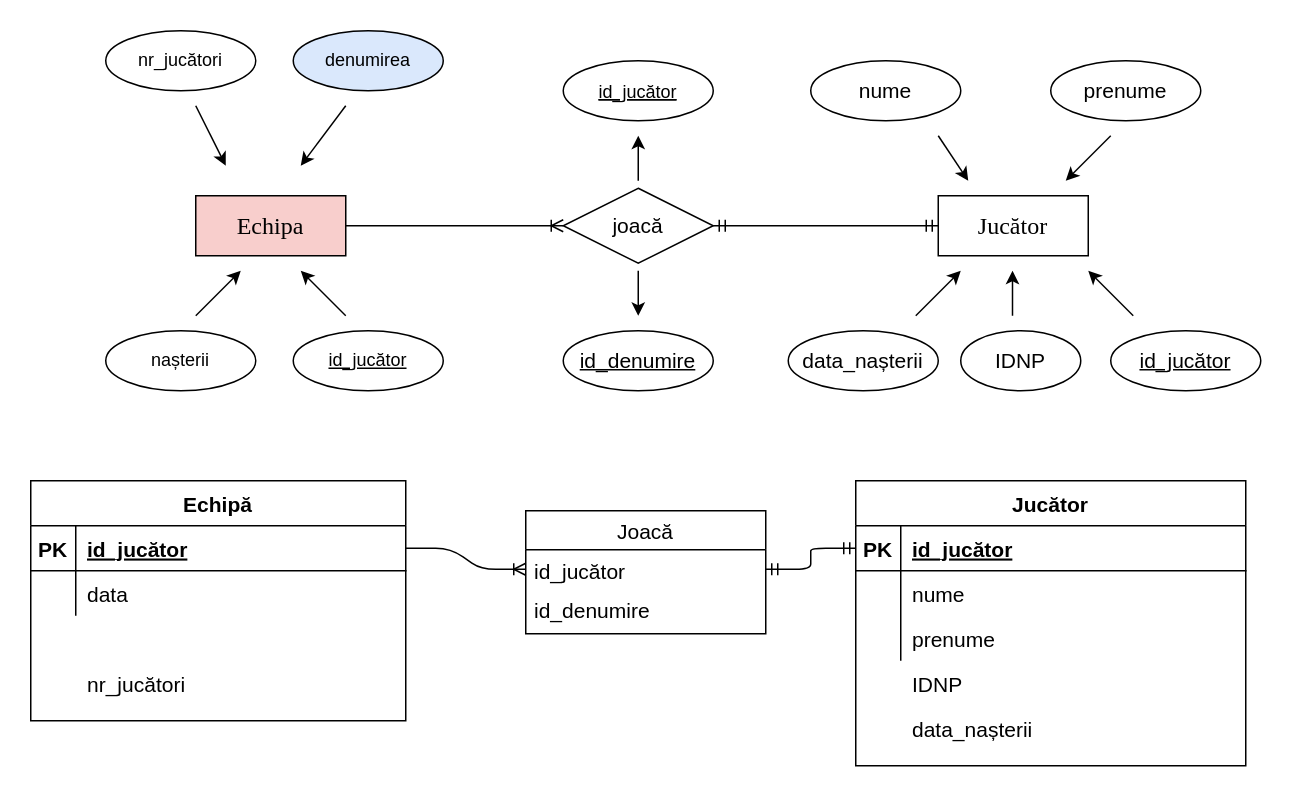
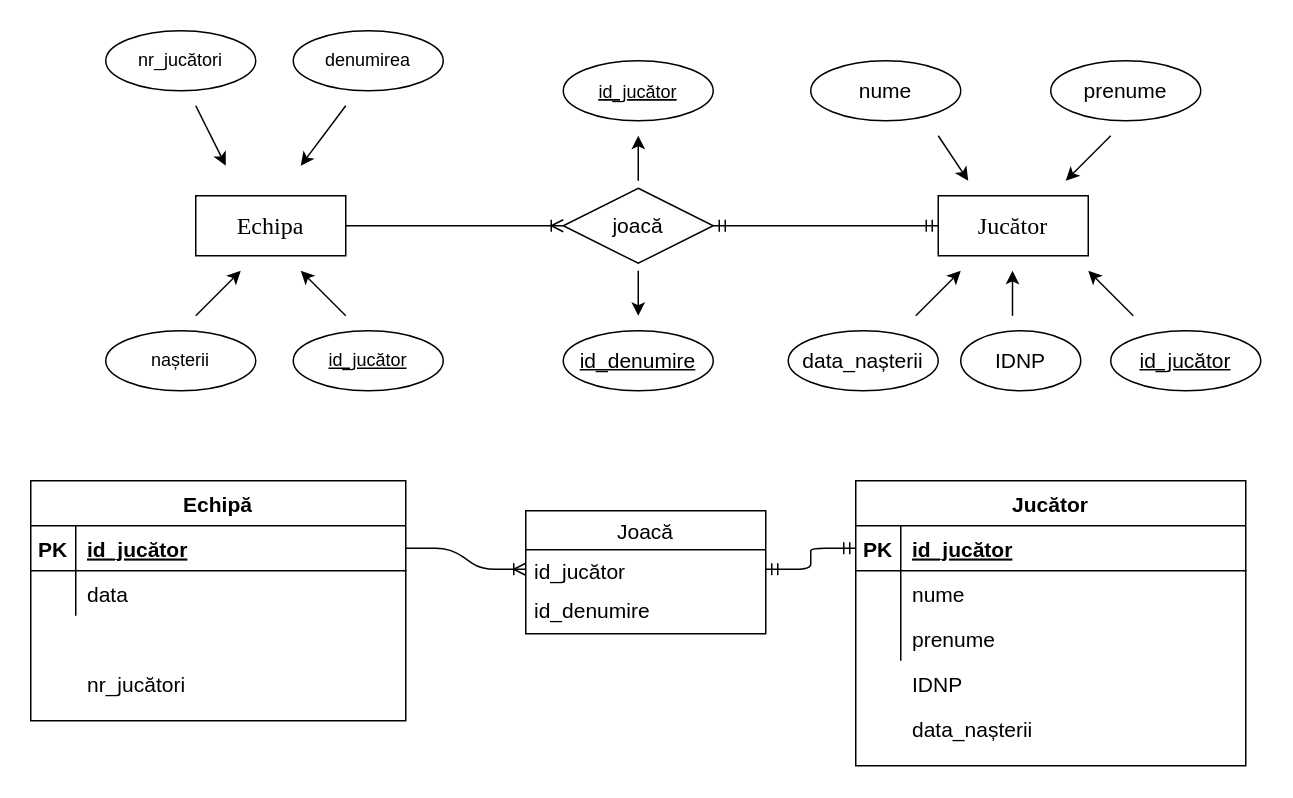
(368, 61) -> (368, 61)
(271, 226) -> (271, 226)
